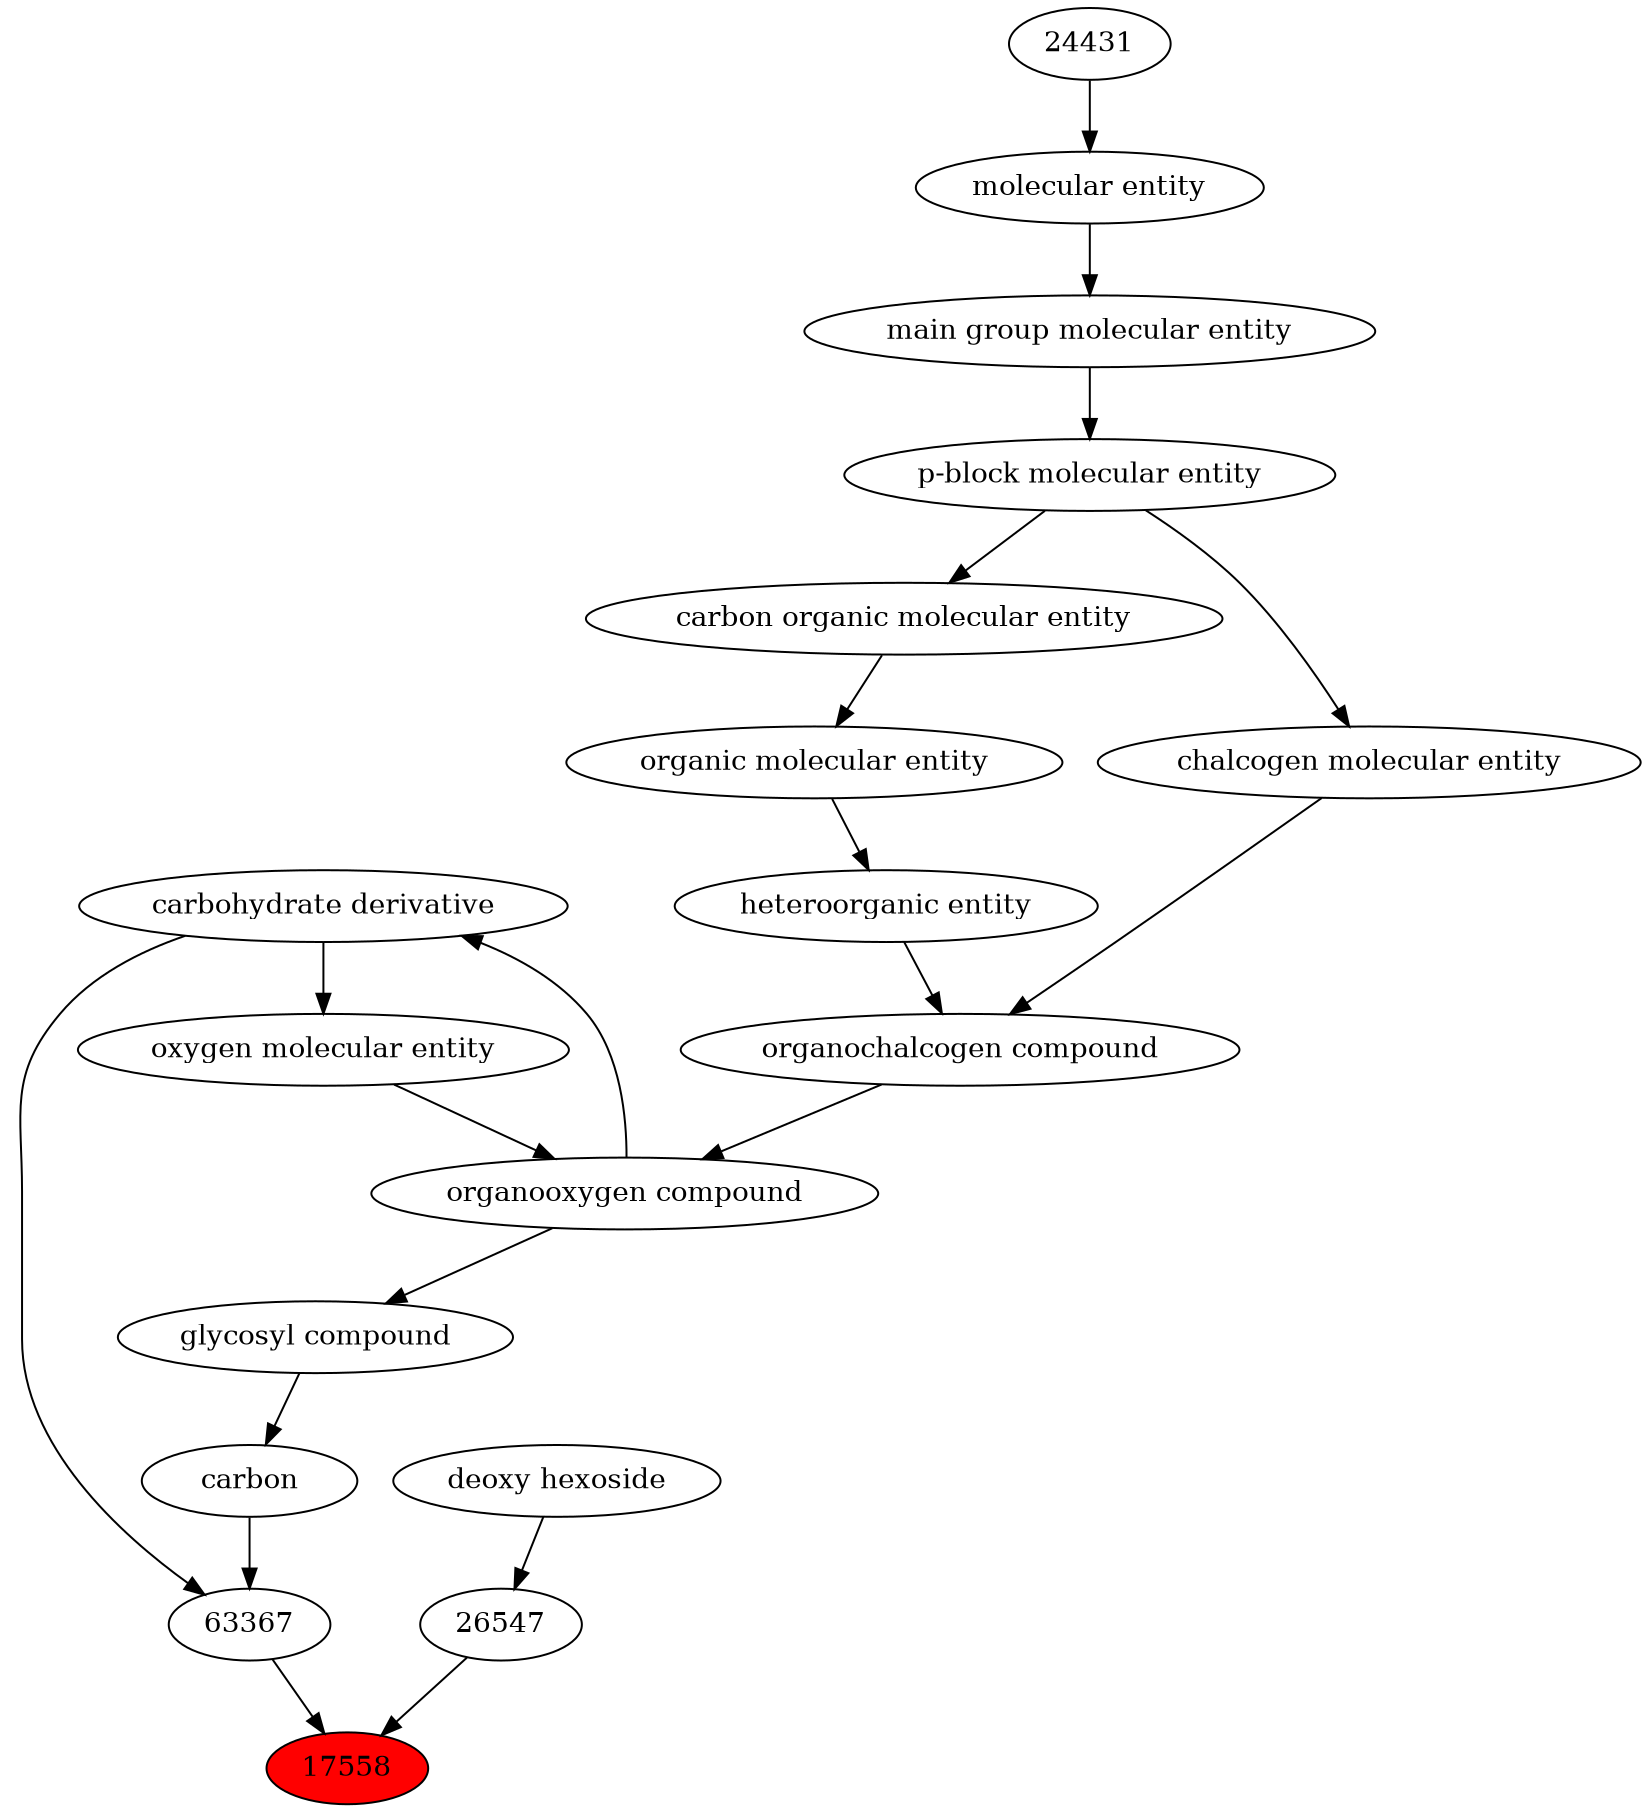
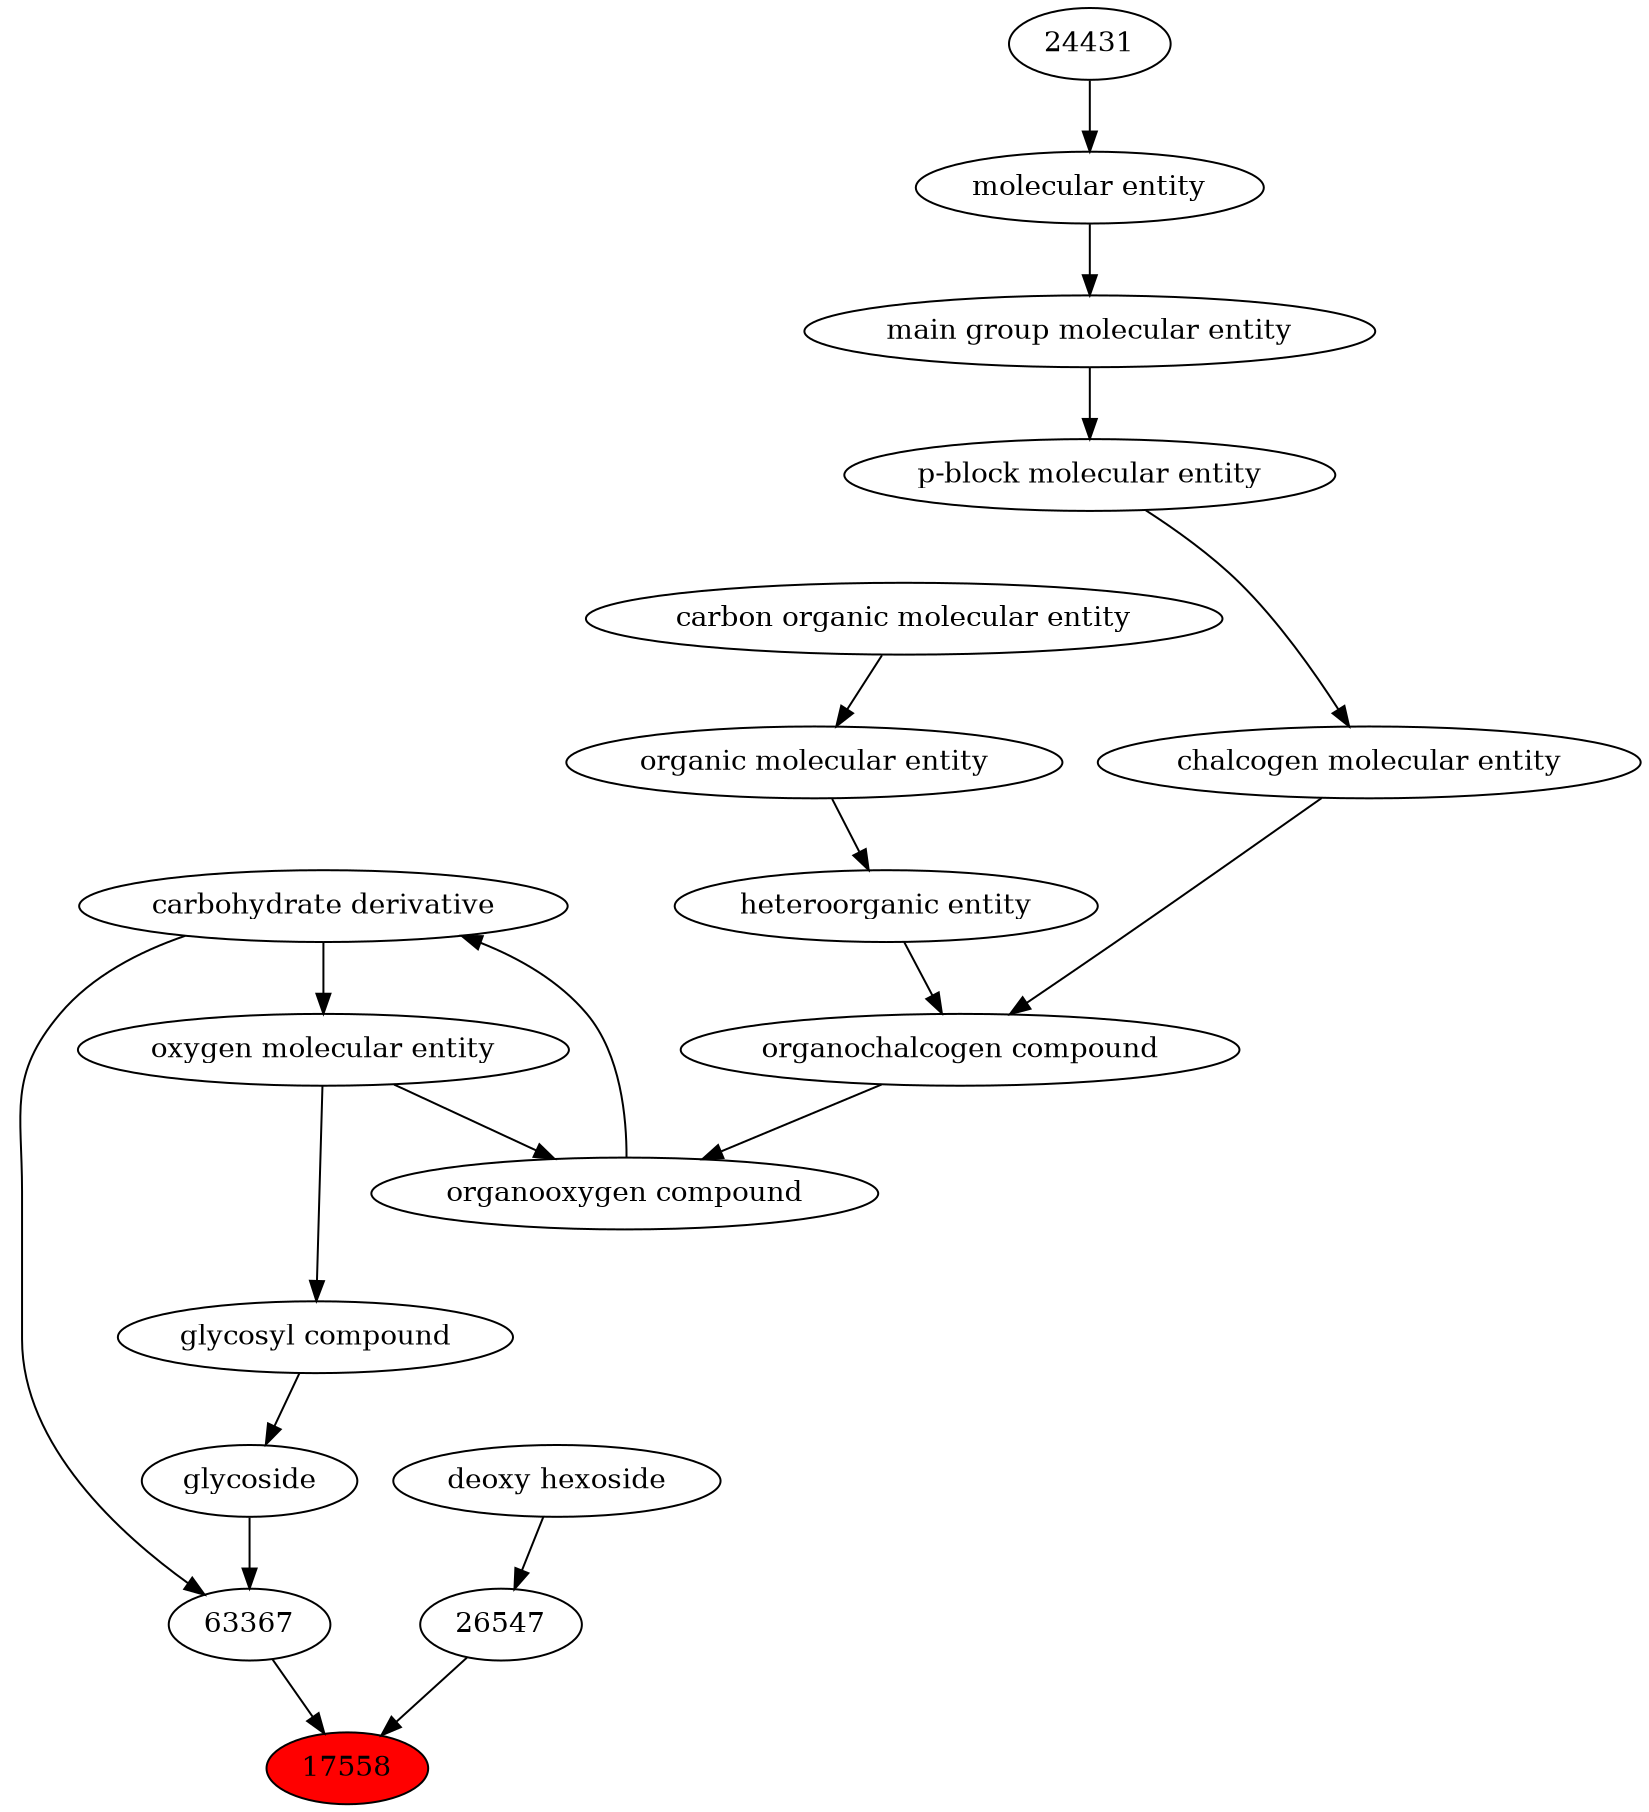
(1005, 541) -> none
(478, 1262) -> (320, 1183)
(250, 1481) -> (250, 1481)
